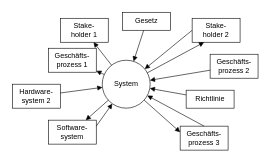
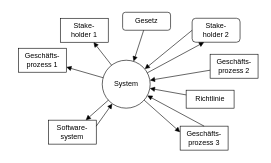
(147, 21) -> (147, 21)
(216, 30) -> (216, 30)
(72, 60) -> (42, 60)
(78, 91) -> none
(36, 96) -> none
